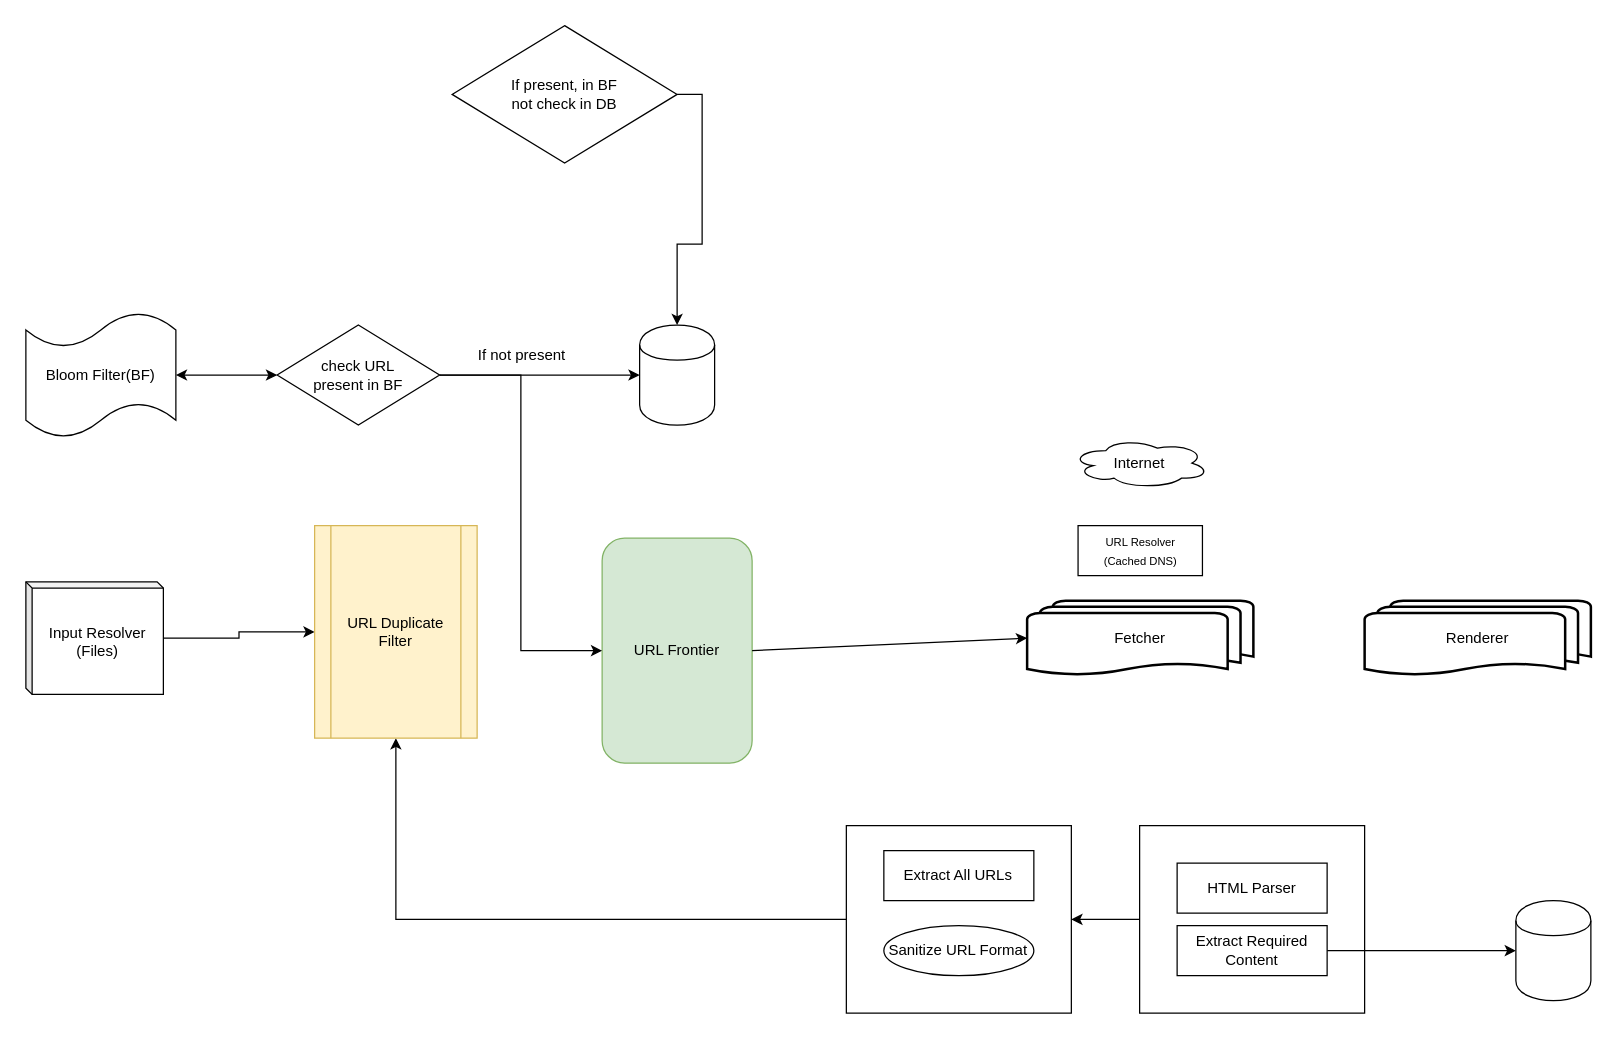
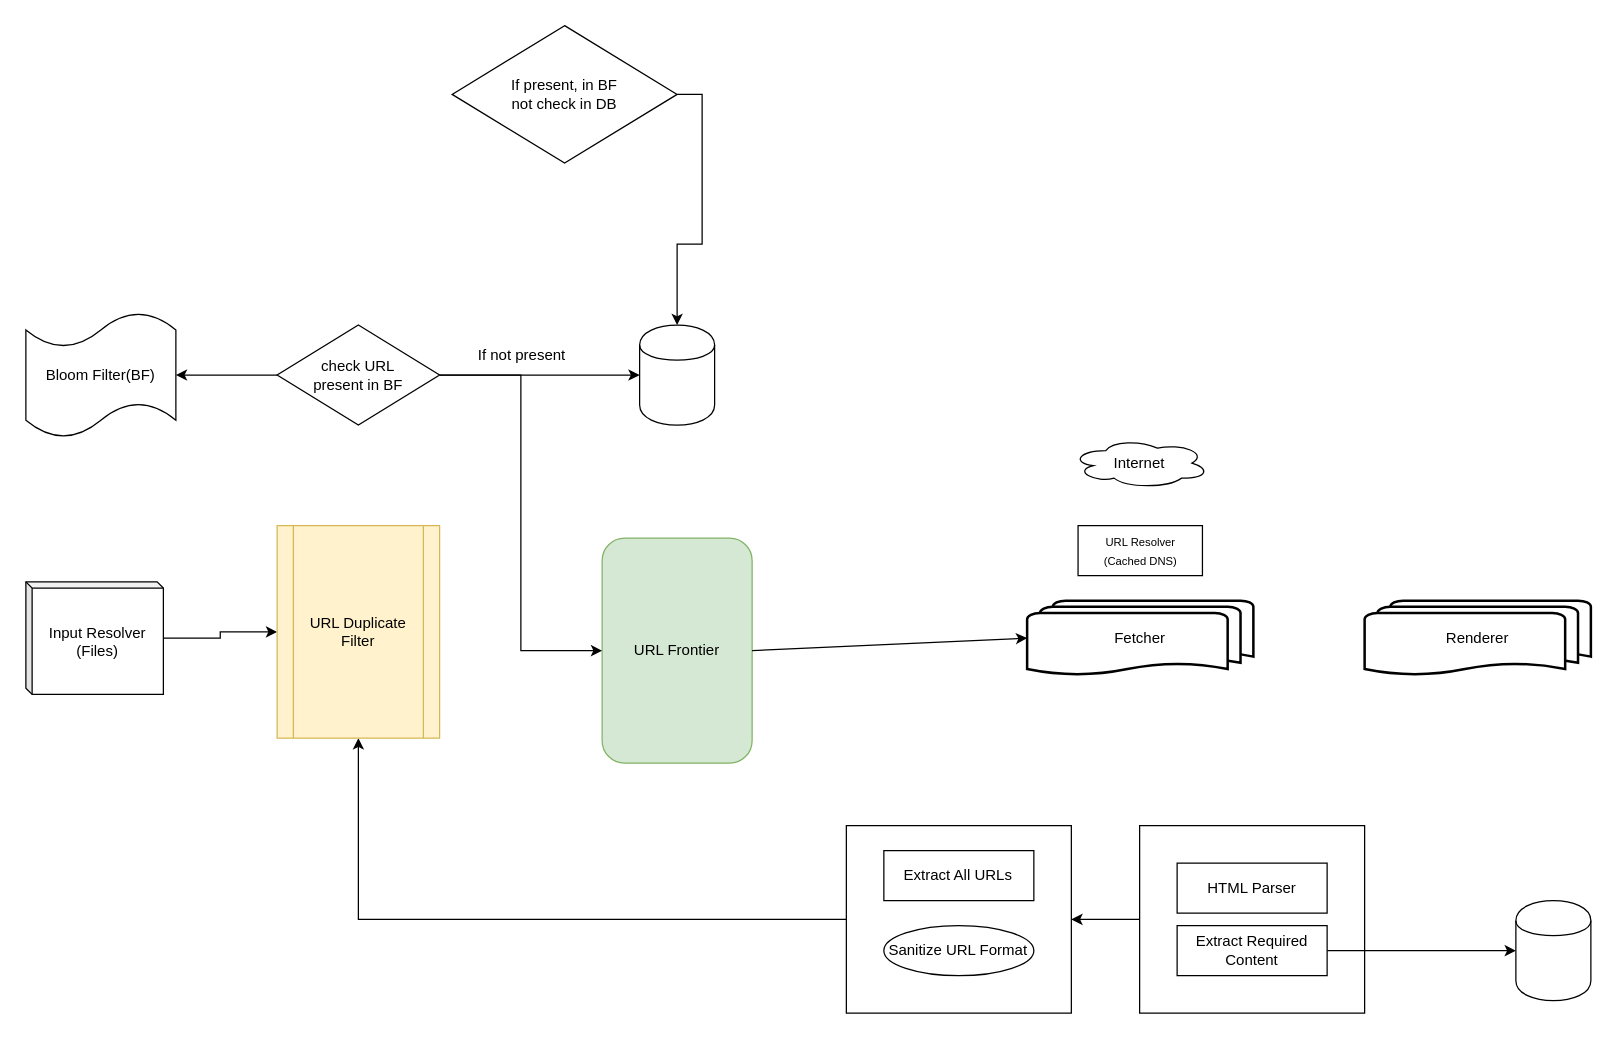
(267, 375) -> (270, 375)
(396, 632) -> (358, 632)
